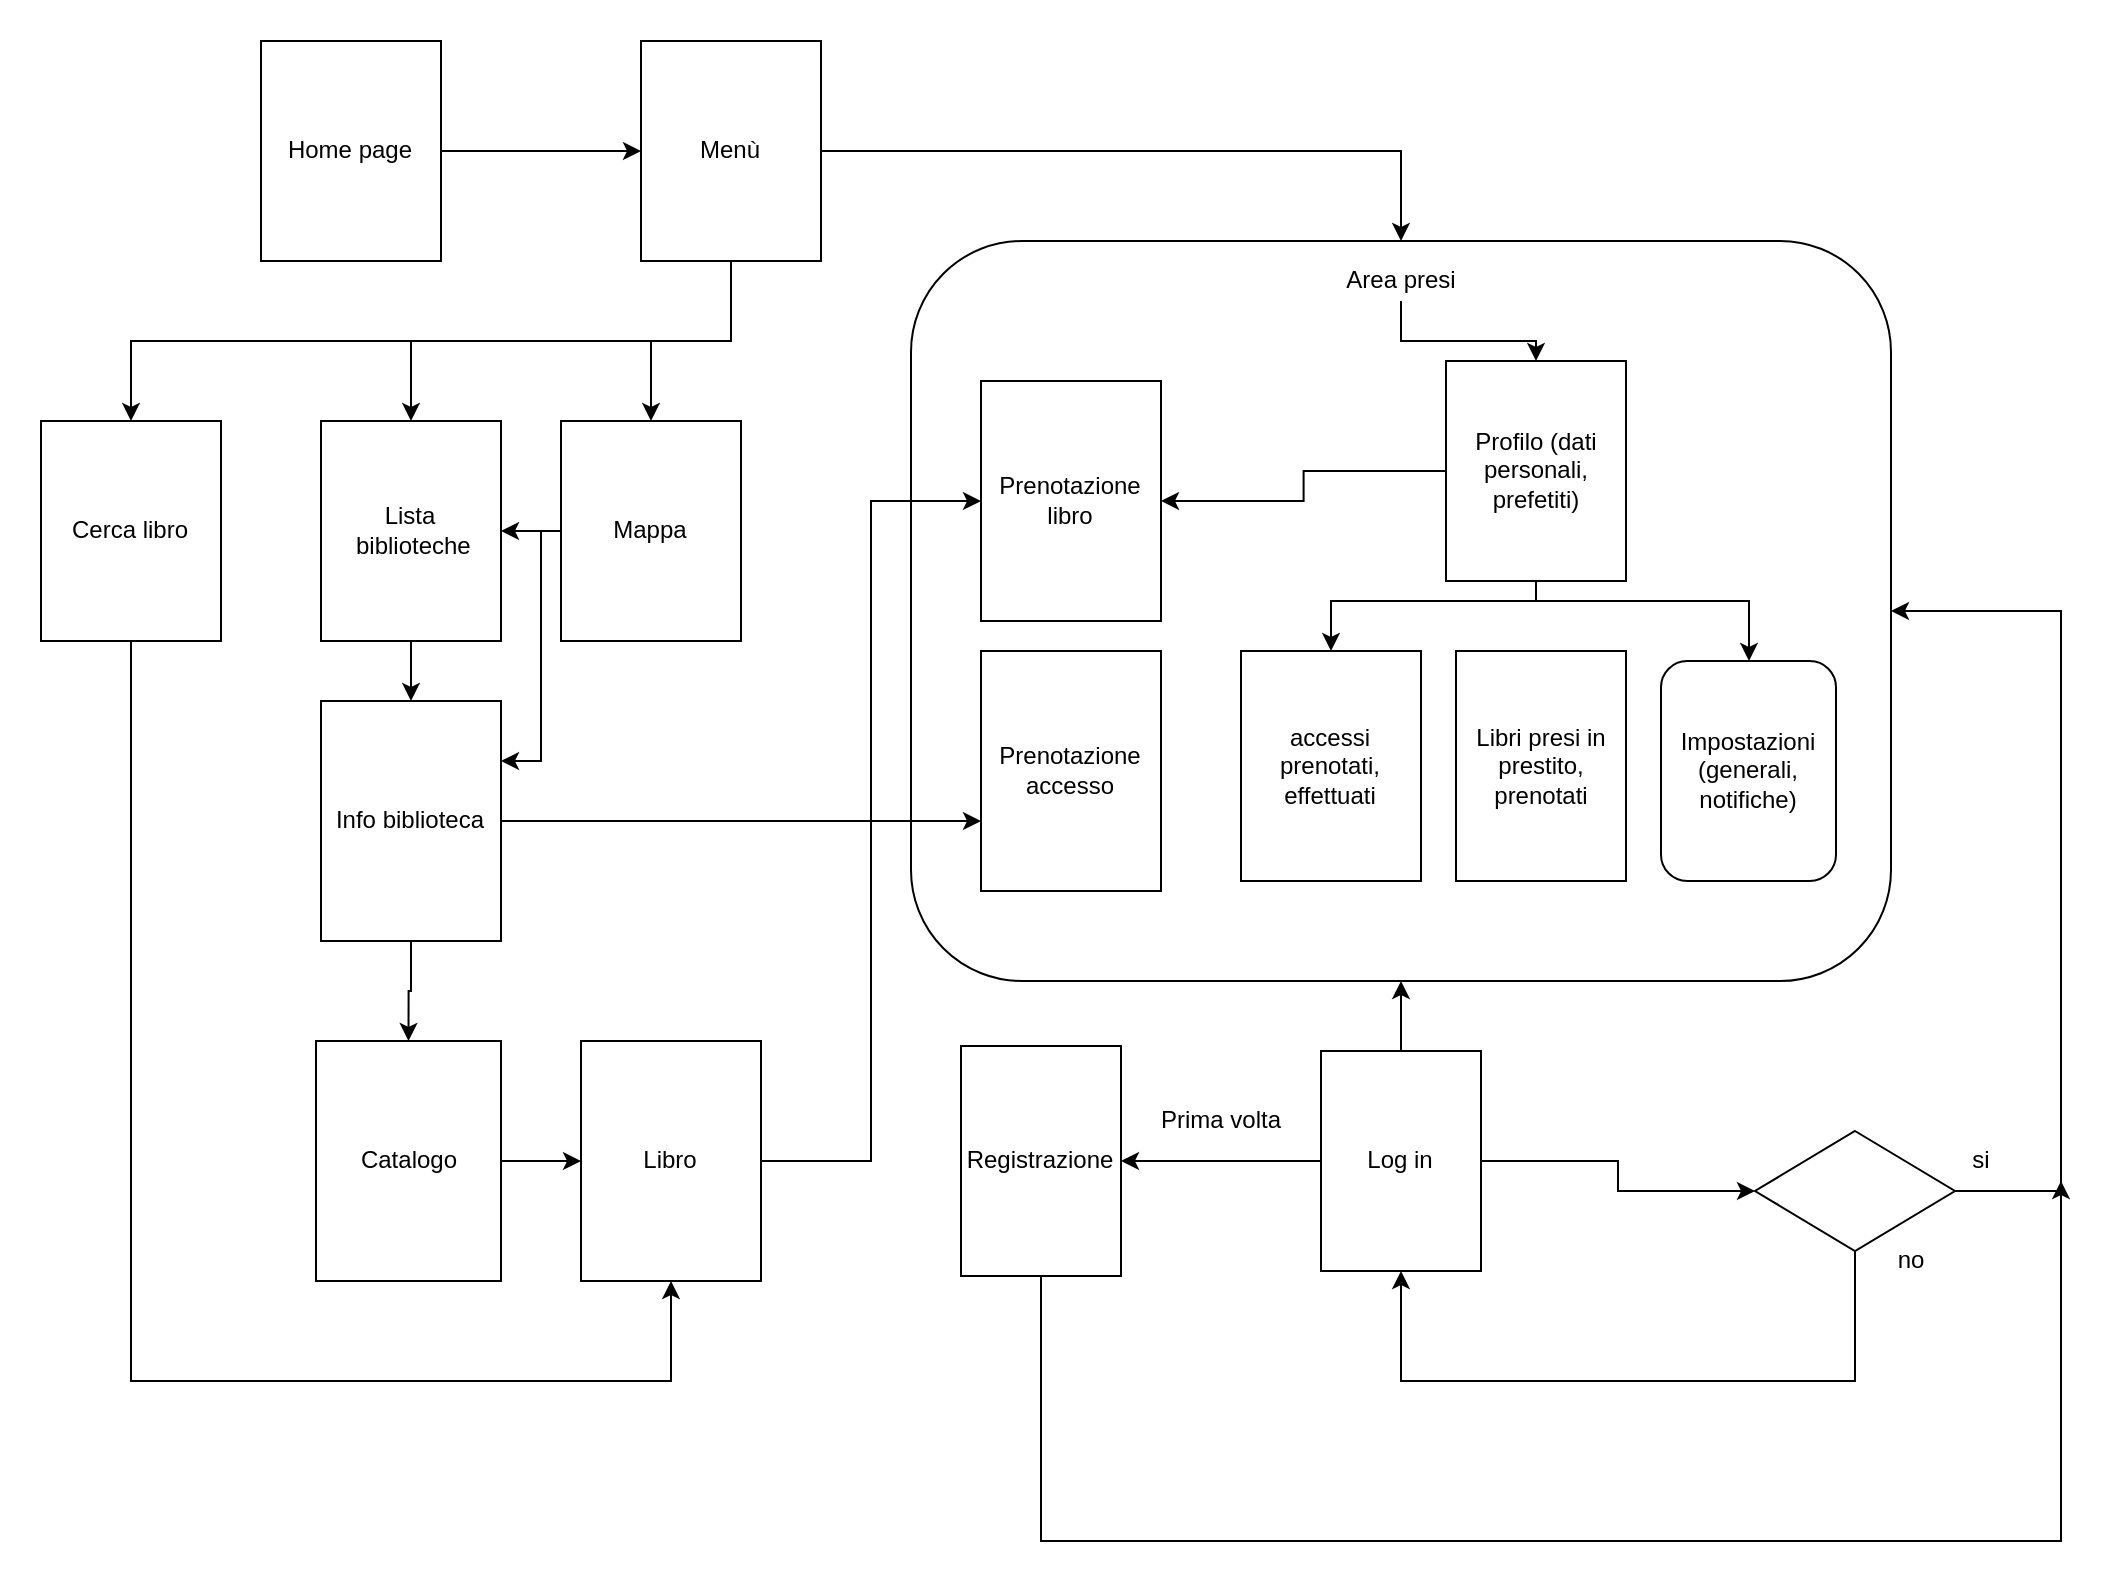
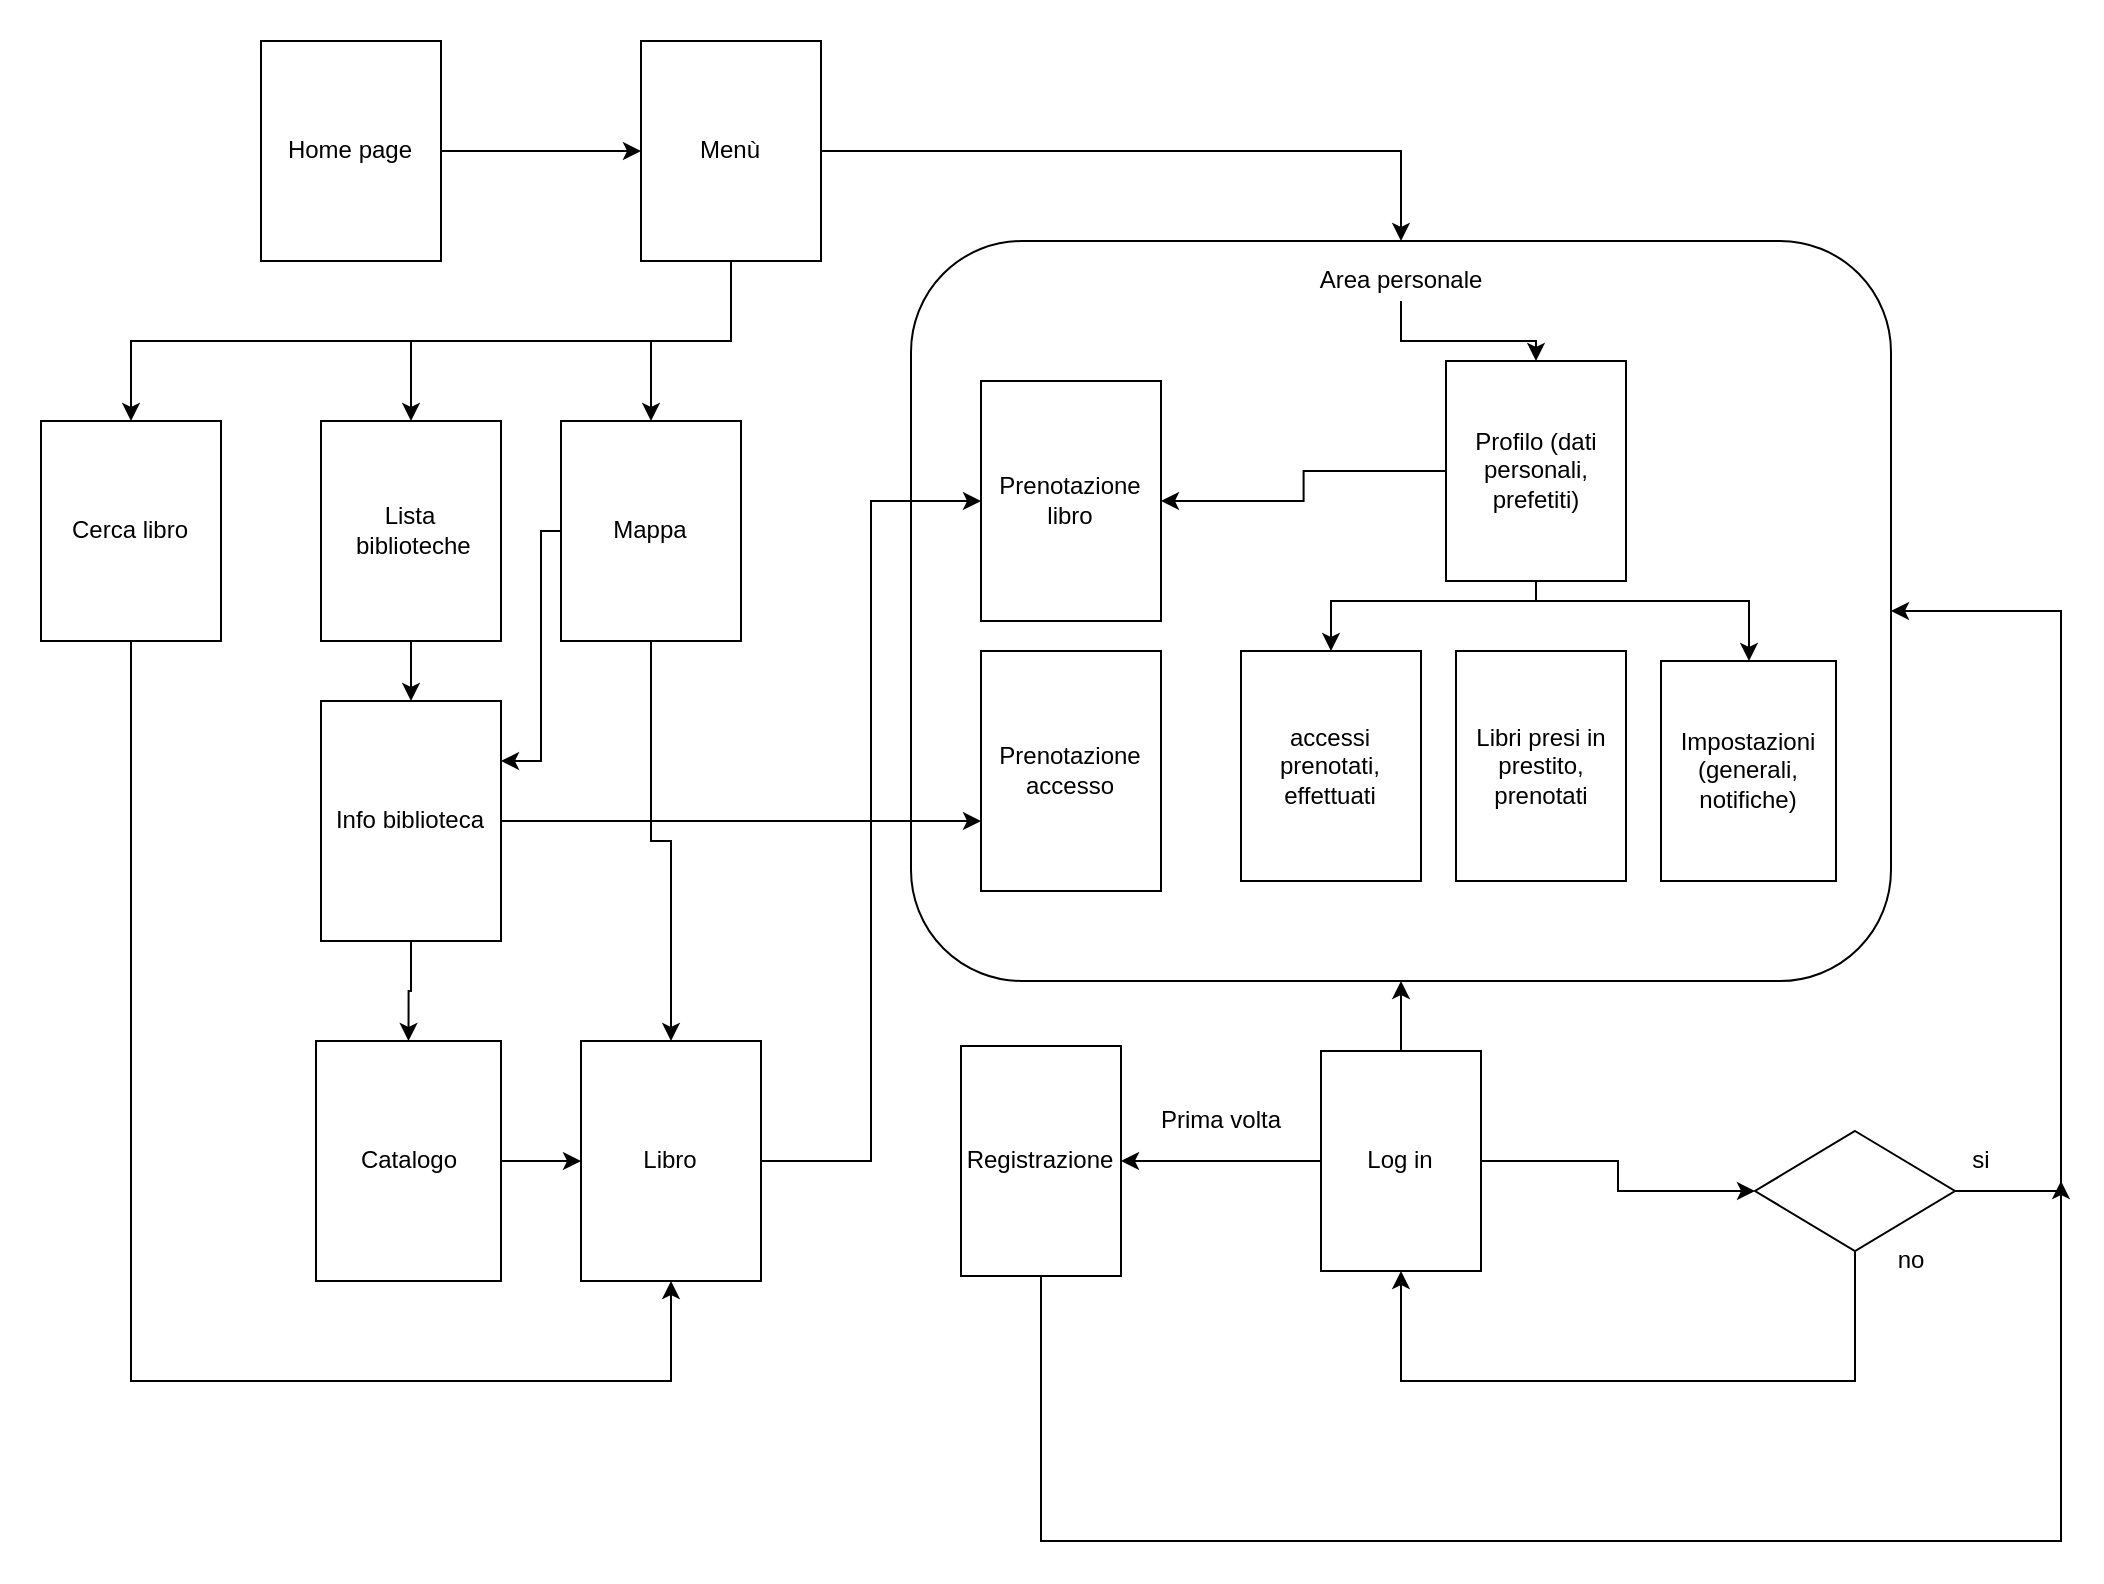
(1402, 281) -> (1402, 281)
(536, 531) -> (654, 841)
(1749, 771) -> (1749, 771)
